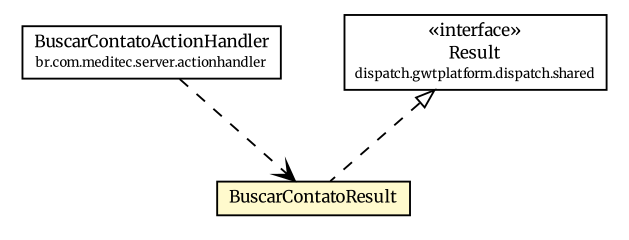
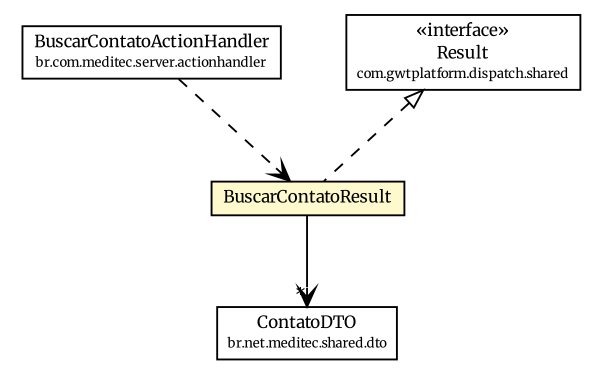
(476, 74) -> (463, 74)
none -> (307, 333)
